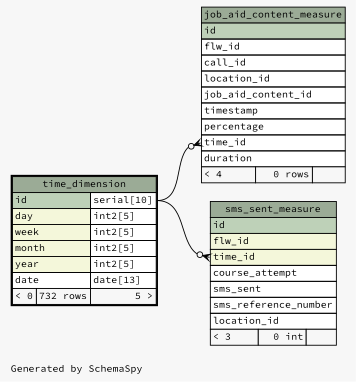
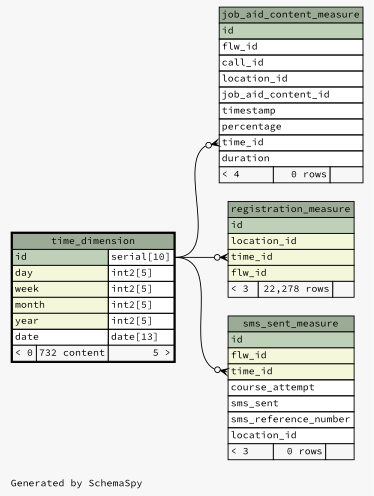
none -> (291, 249)
(63, 296) -> (72, 353)
(288, 337) -> (305, 451)
